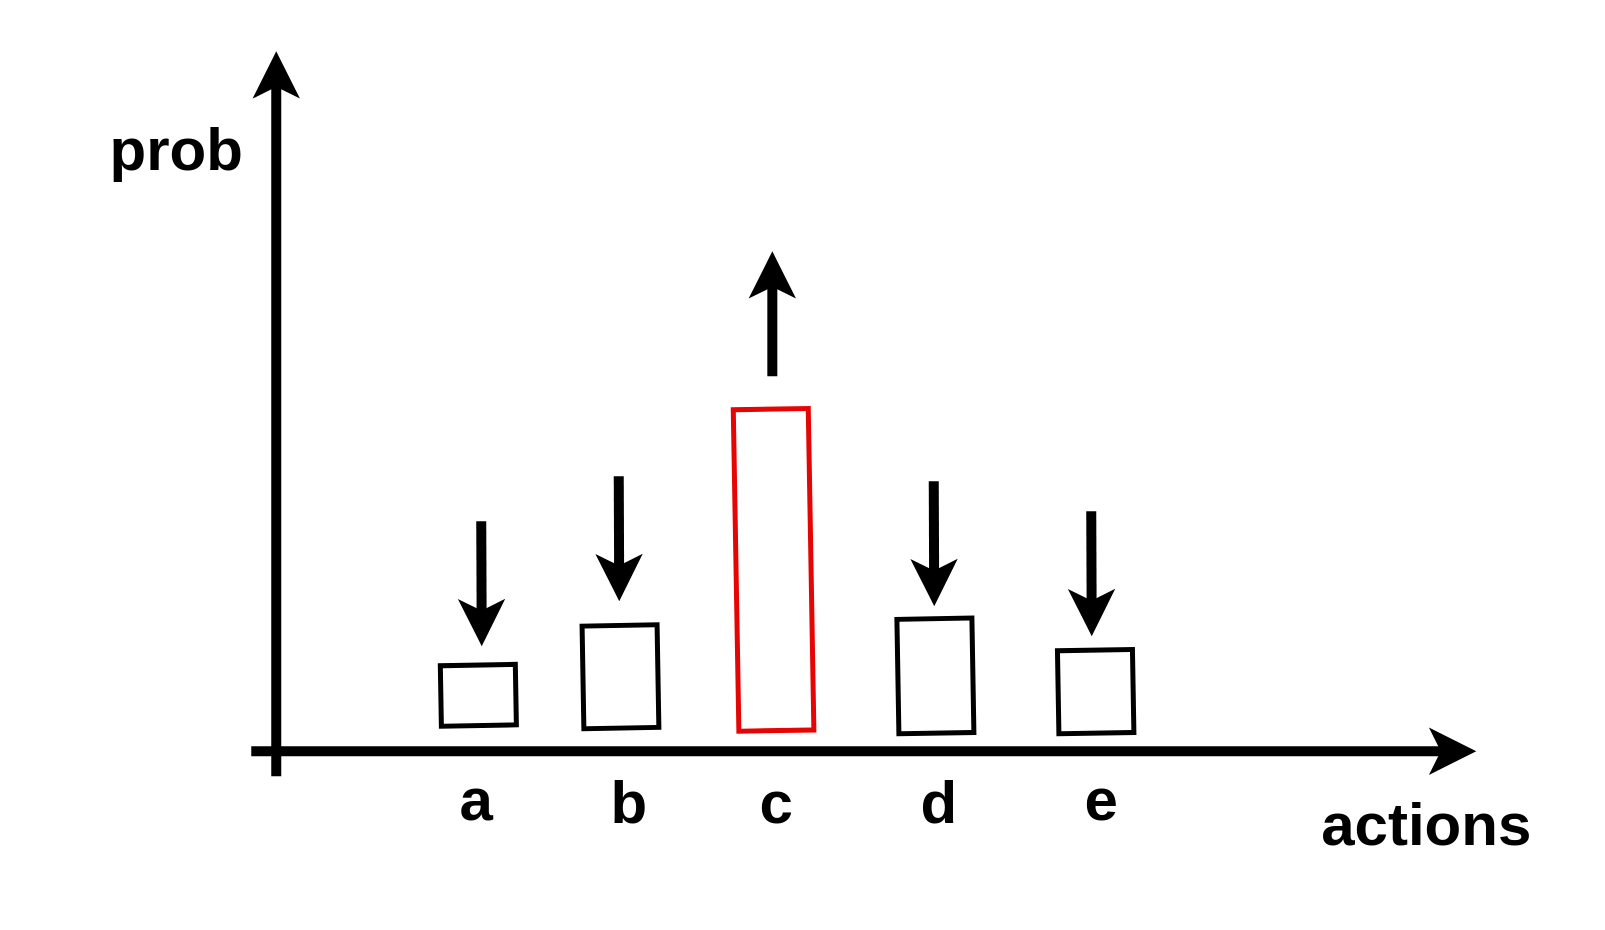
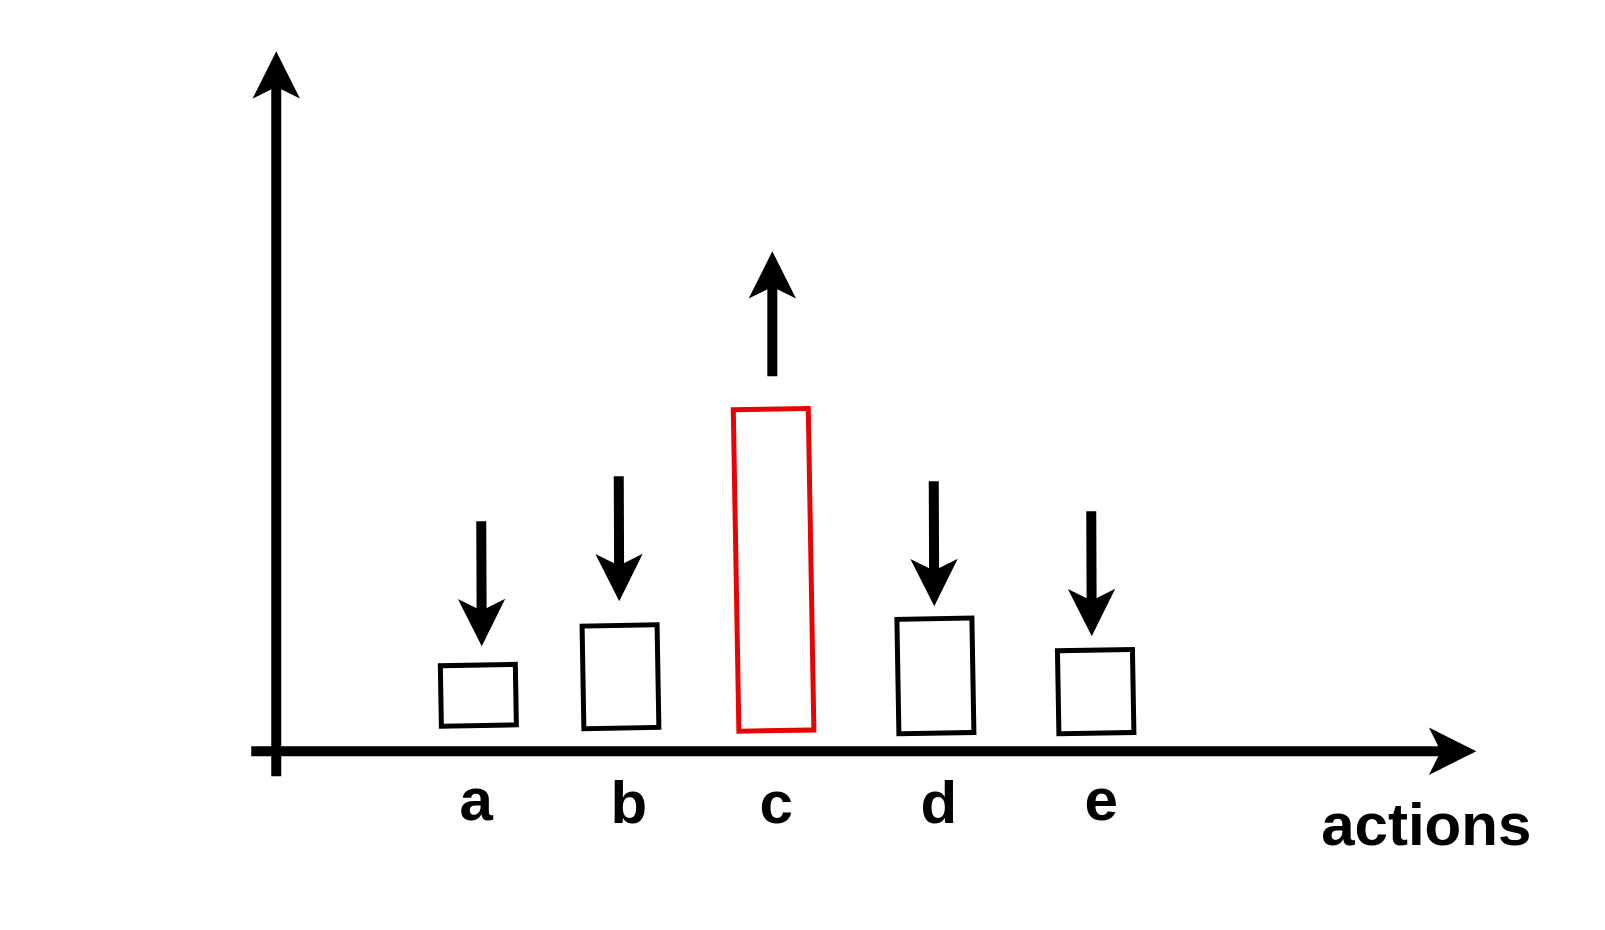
(176, 151) -> none
